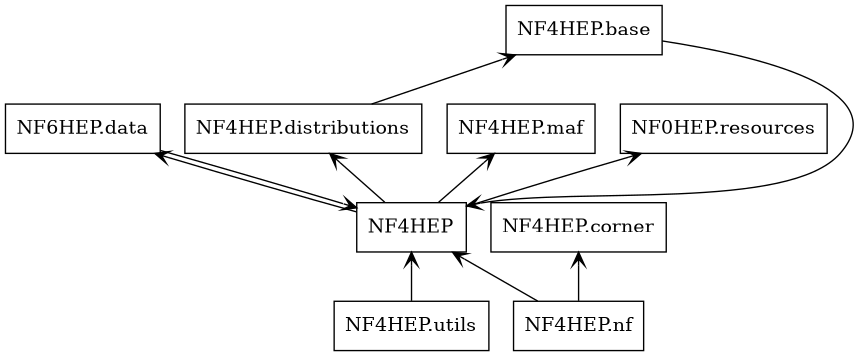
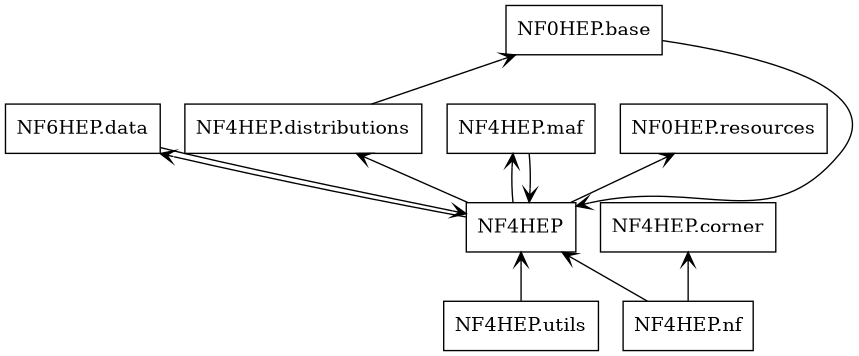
(584, 30) -> (584, 30)
none -> (530, 171)
